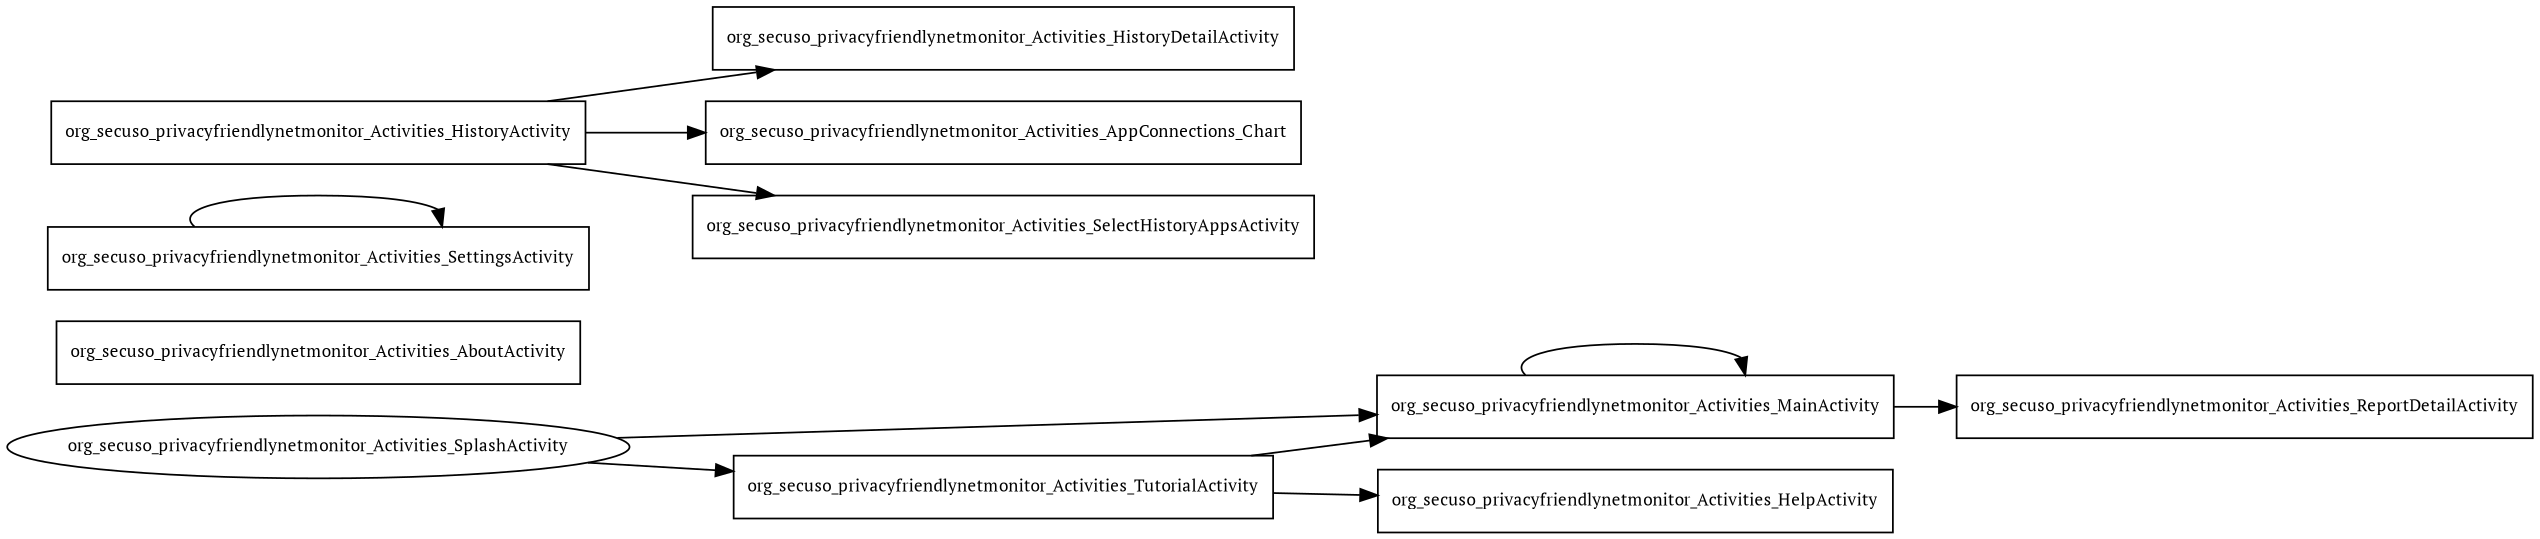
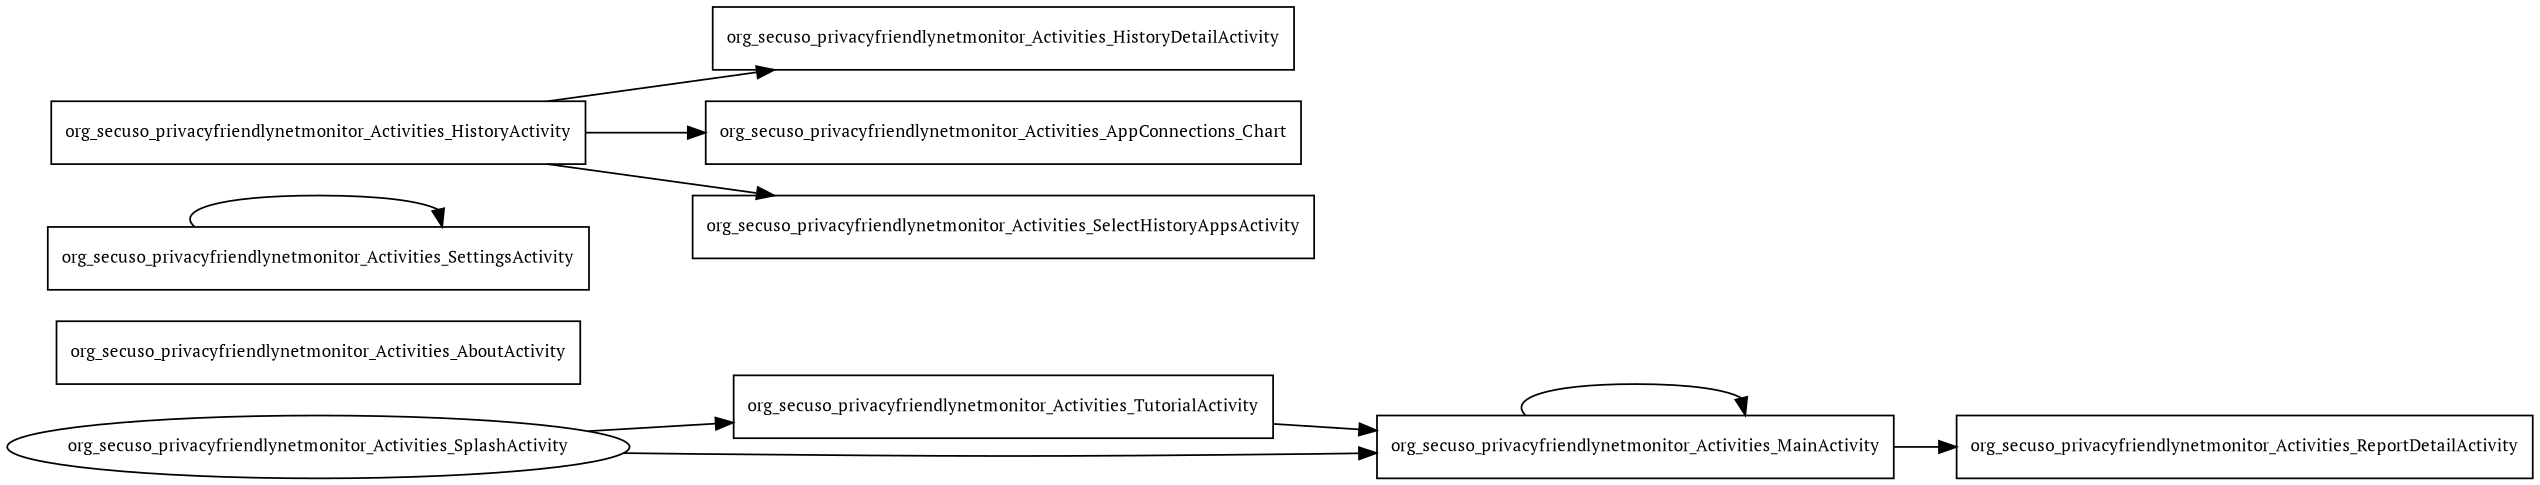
(1635, 501) -> none
